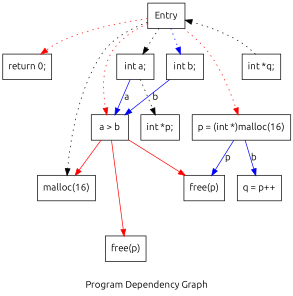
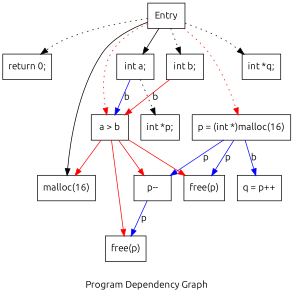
(95, 29) -> (95, 29)
(226, 34) -> (213, 34)
(153, 38) -> (153, 38)
(174, 38) -> (174, 38)
(87, 82) -> (87, 82)
(151, 94) -> (151, 94)
(127, 97) -> (127, 97)
none -> (153, 188)
